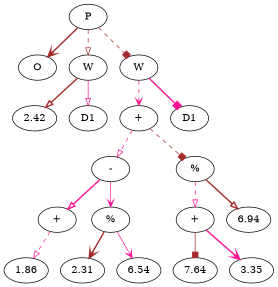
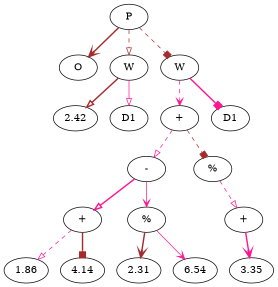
(249, 220) -> none
none -> (83, 270)
(195, 270) -> none
